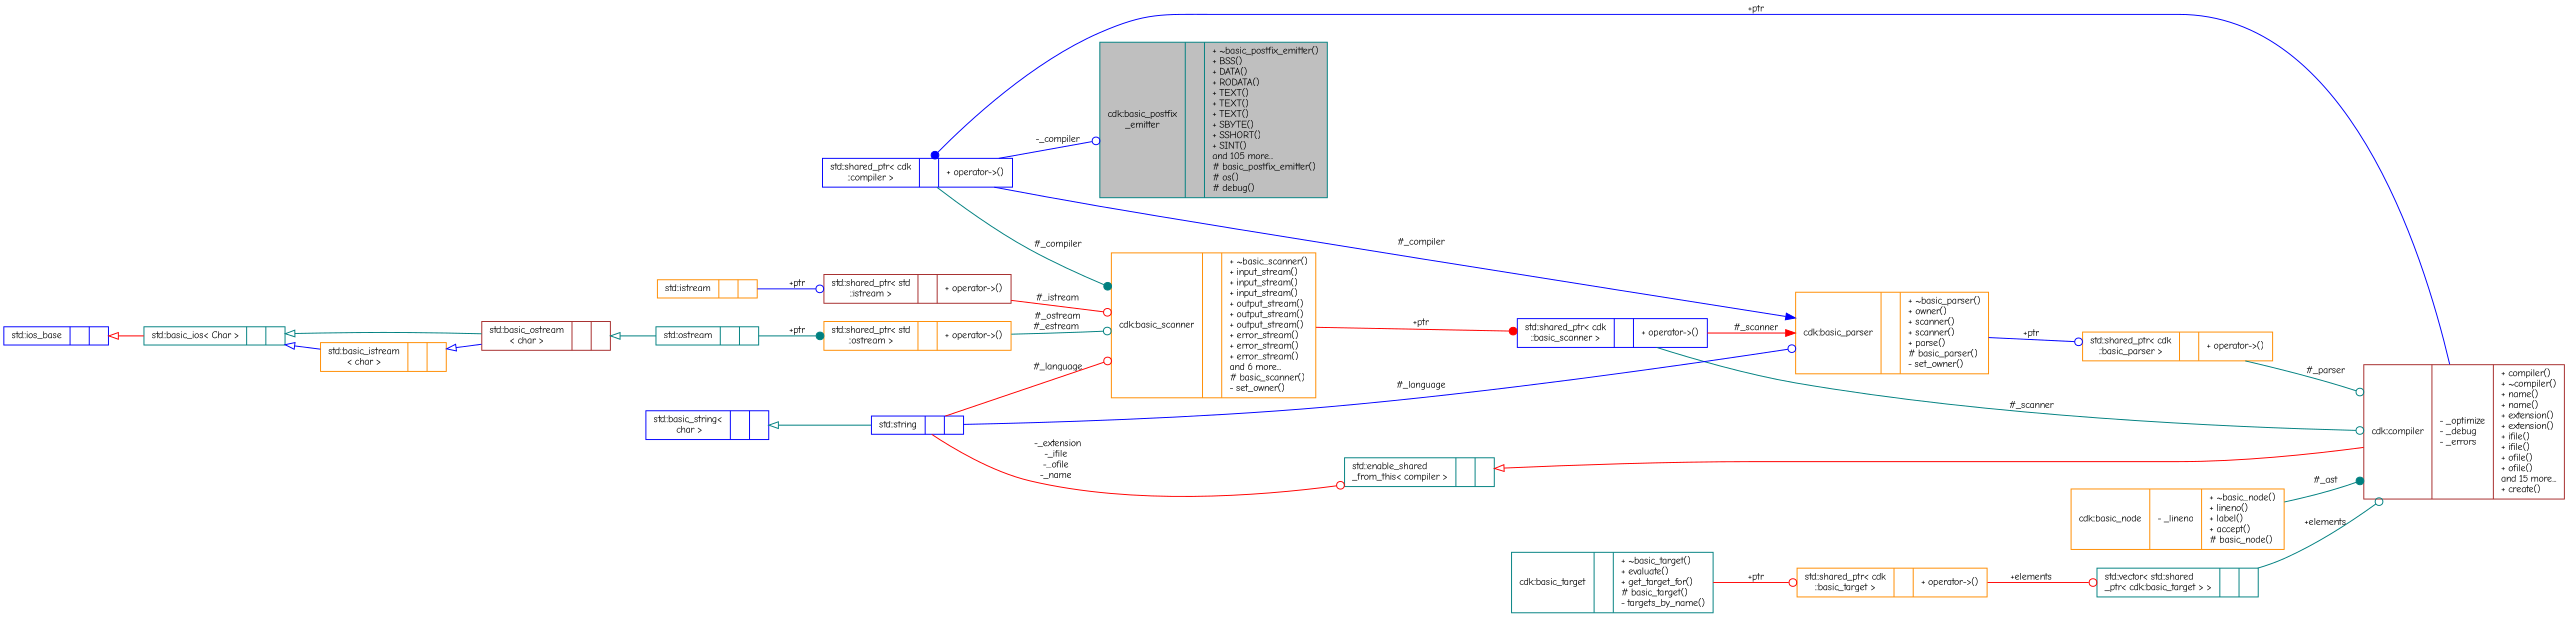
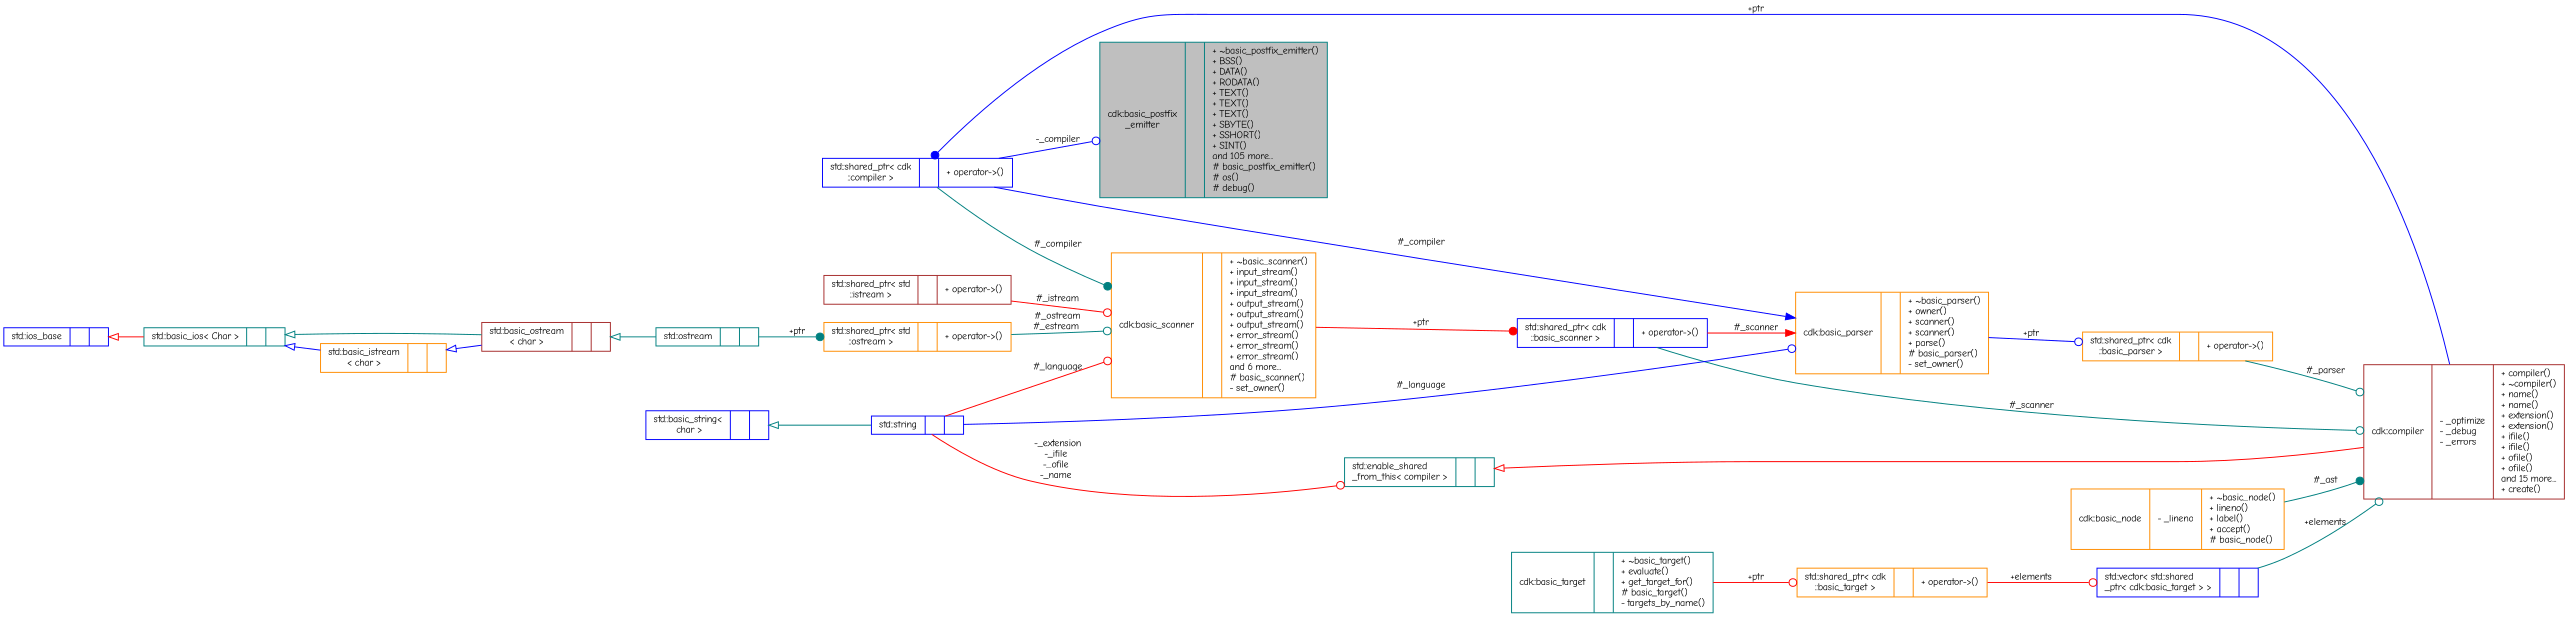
(707, 289) -> none
(2178, 583) -> (2178, 583)
